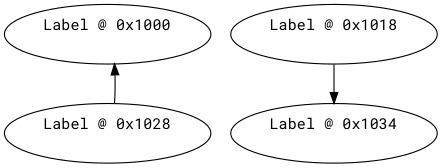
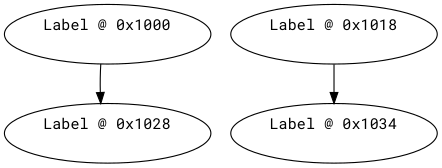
(115, 89) -> (100, 78)
